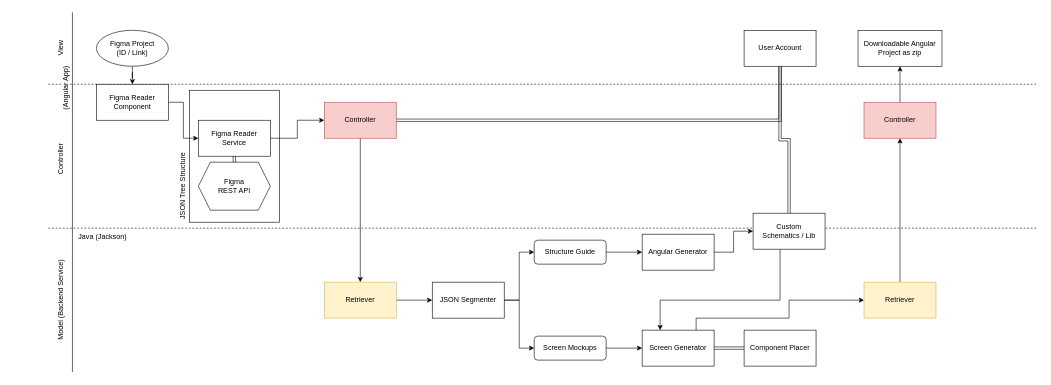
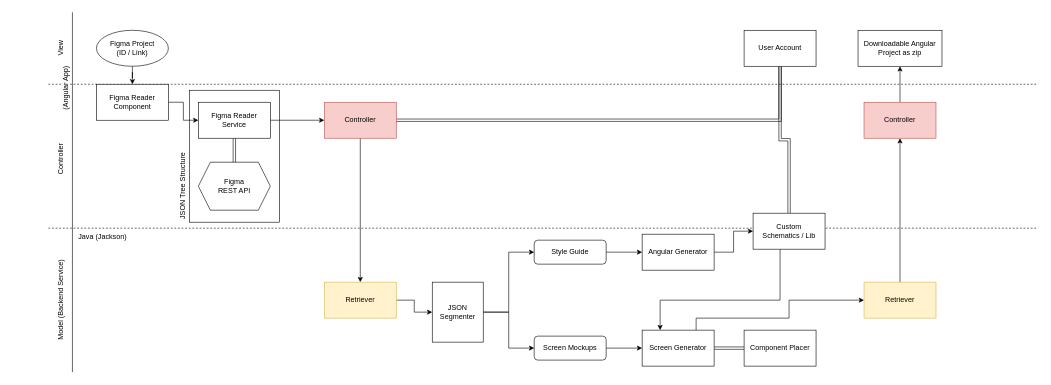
(234, 138) -> (234, 120)
(570, 252) -> (570, 252)
(468, 300) -> (458, 312)
